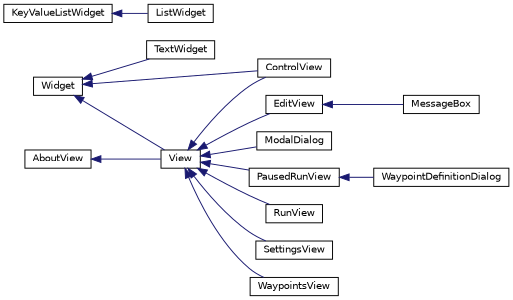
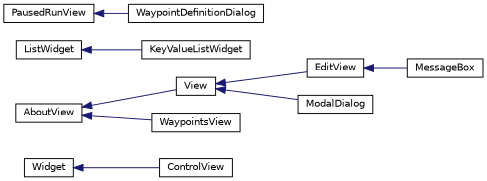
(135, 13) -> (117, 50)
(181, 50) -> none
(226, 105) -> none
(124, 125) -> none
(230, 167) -> none
(294, 214) -> none
(219, 233) -> (122, 118)
(294, 250) -> none
